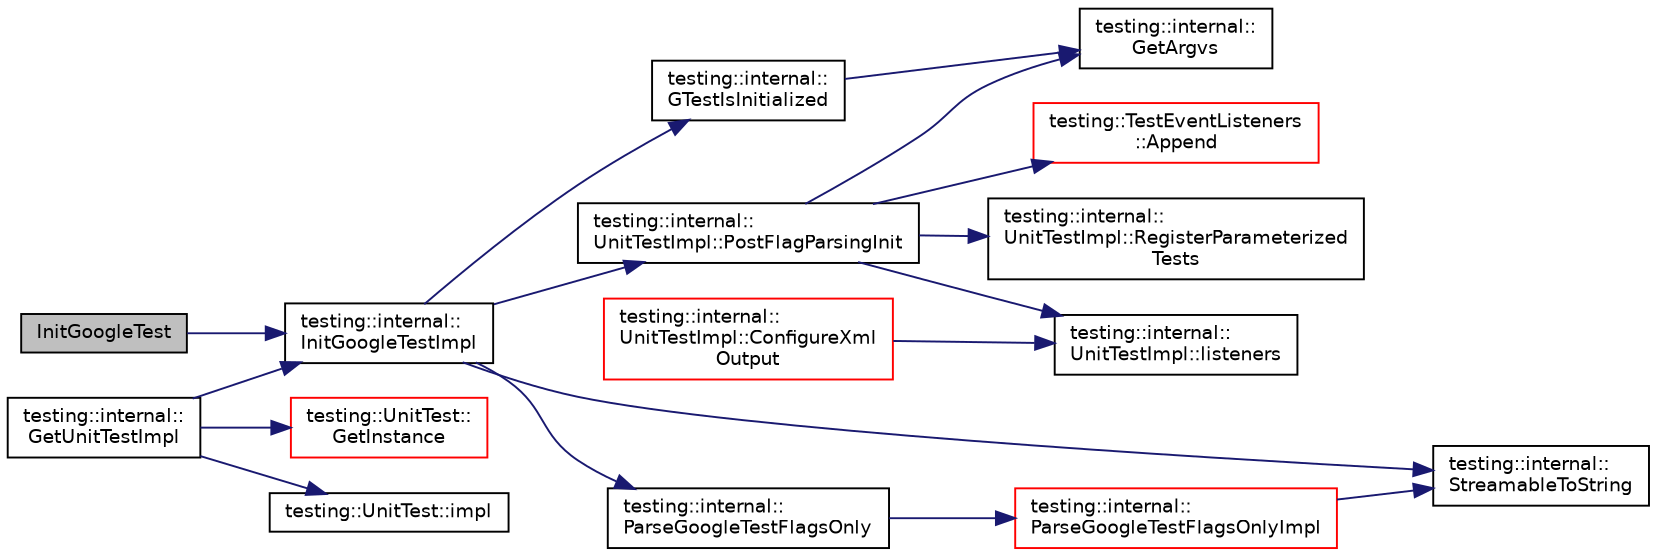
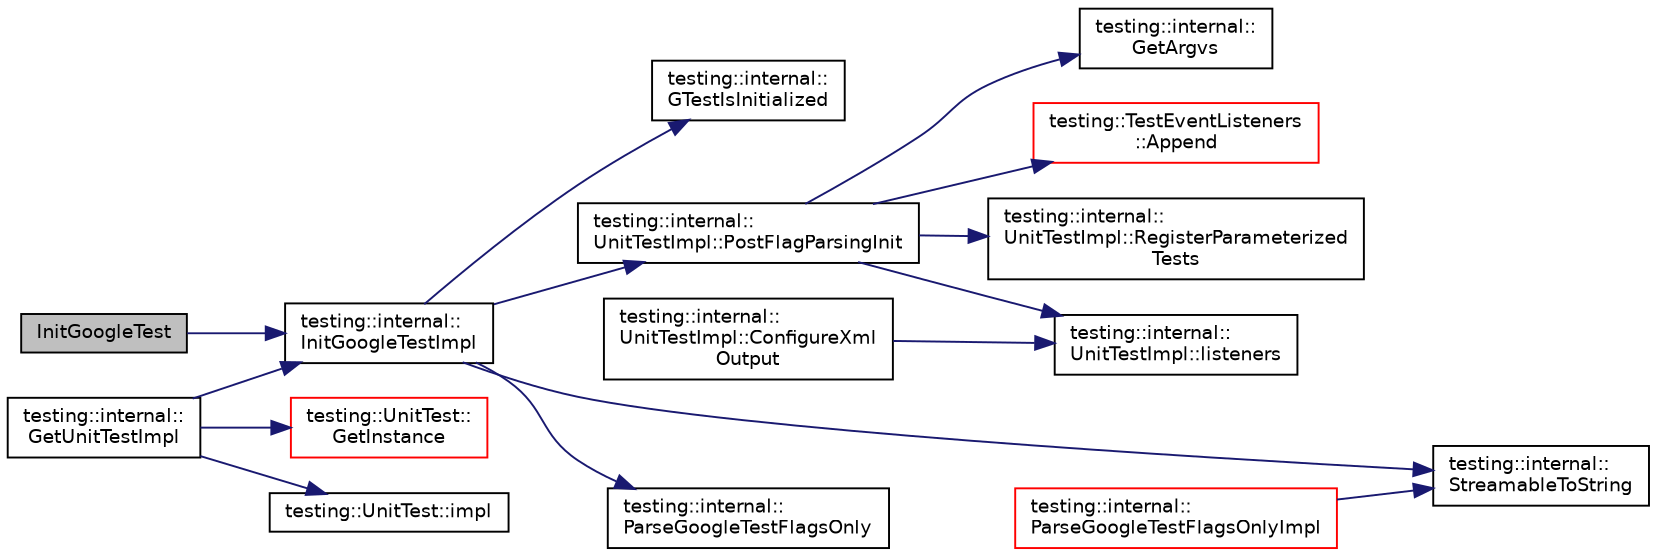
(952, 66) -> none
(748, 339) -> (748, 339)
(942, 518) -> none
